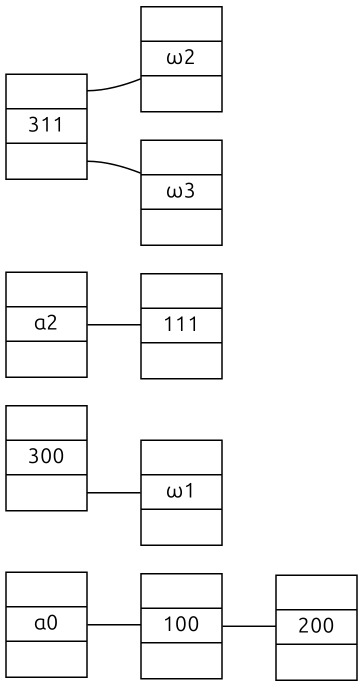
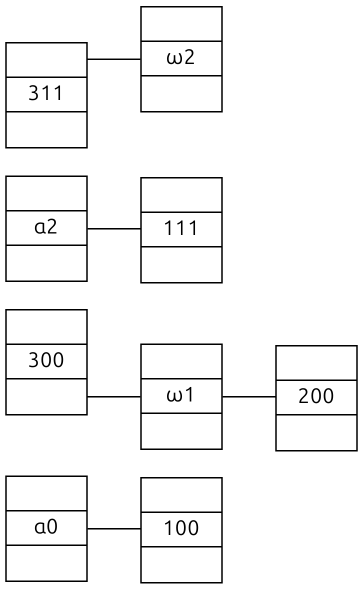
(182, 193) -> none
(249, 626) -> (249, 397)
